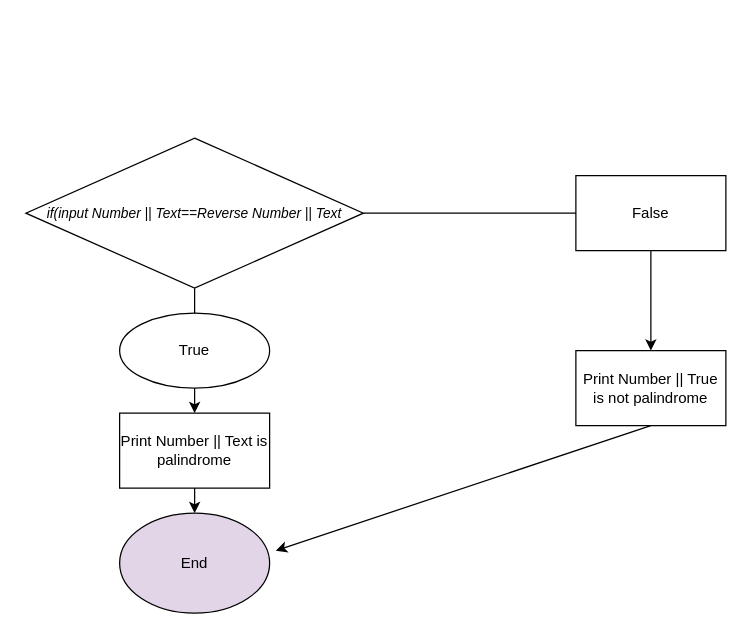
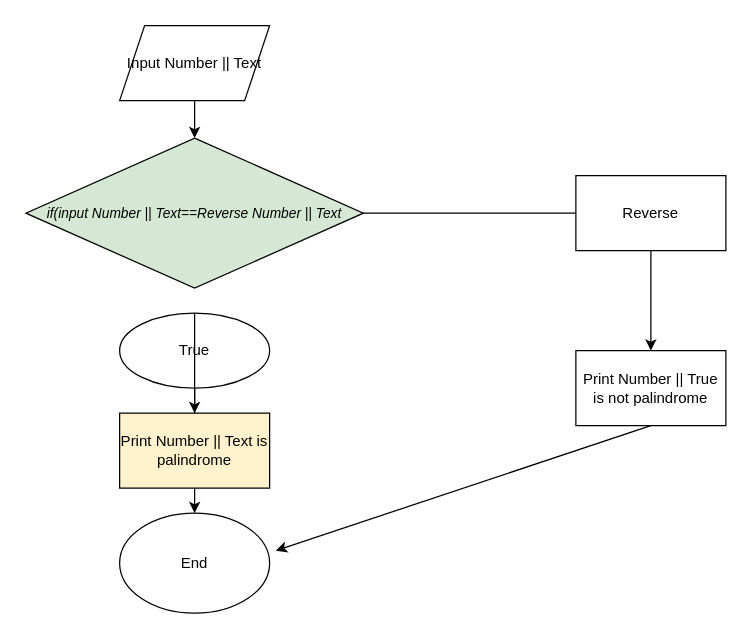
none -> (194, 63)
none -> (194, 115)
(194, 213) -> (194, 213)
(651, 213) -> (651, 213)
(194, 301) -> (194, 348)
(194, 451) -> (194, 451)
(194, 563) -> (194, 563)
